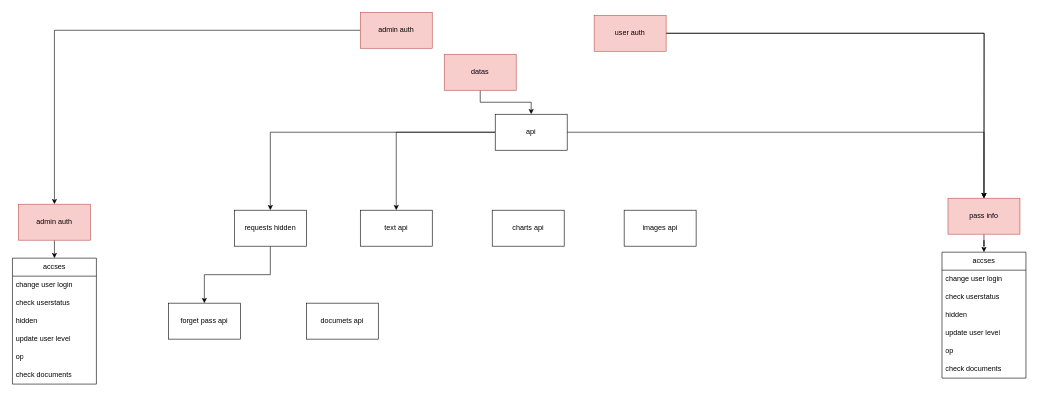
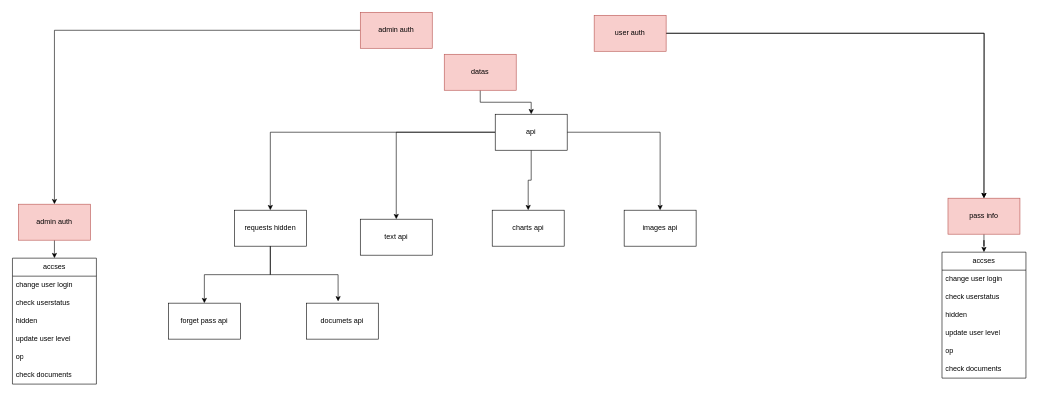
(822, 132) -> (528, 180)
none -> (660, 204)
(396, 228) -> (396, 237)
none -> (305, 275)
